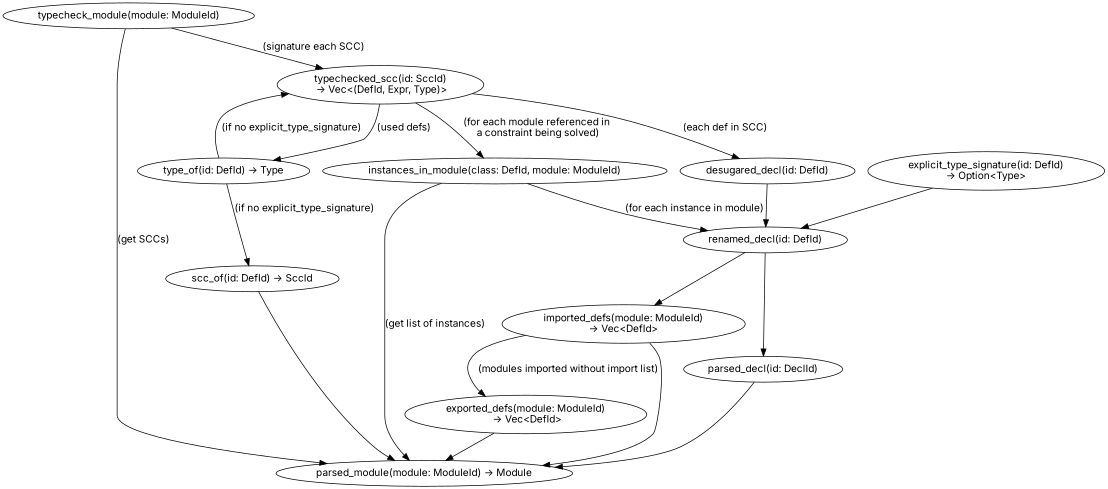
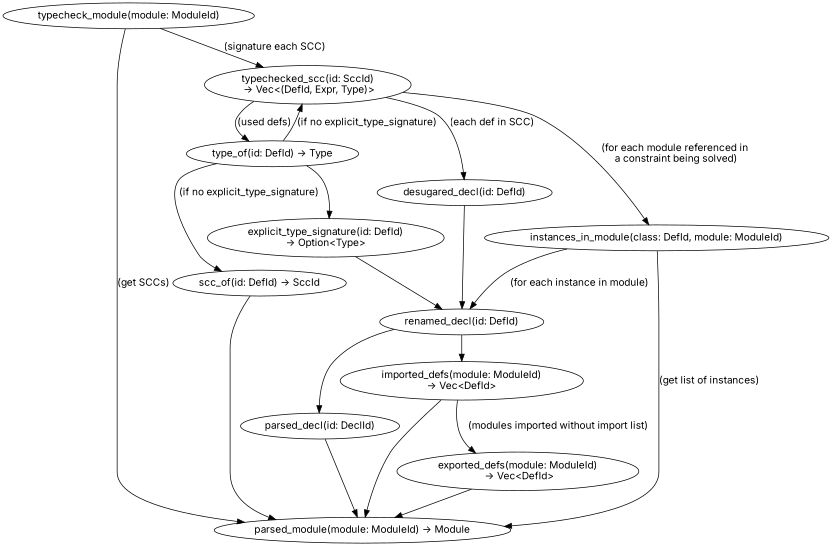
none -> (325, 185)
